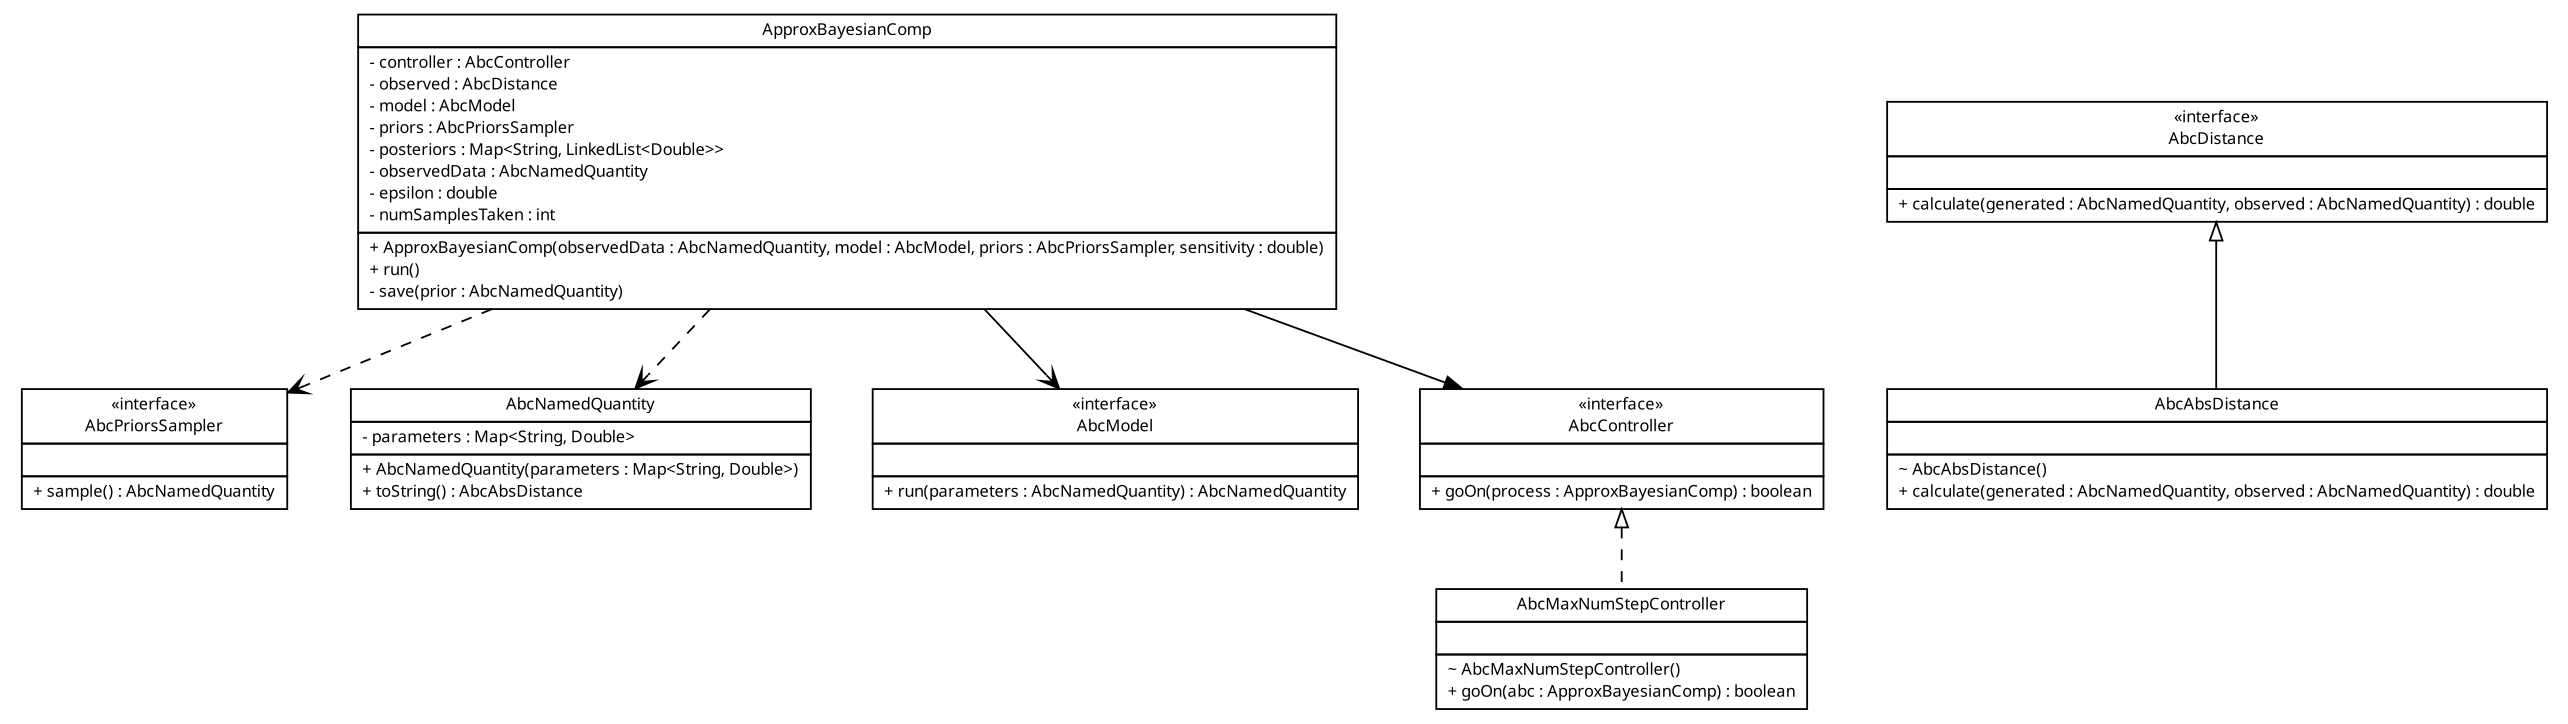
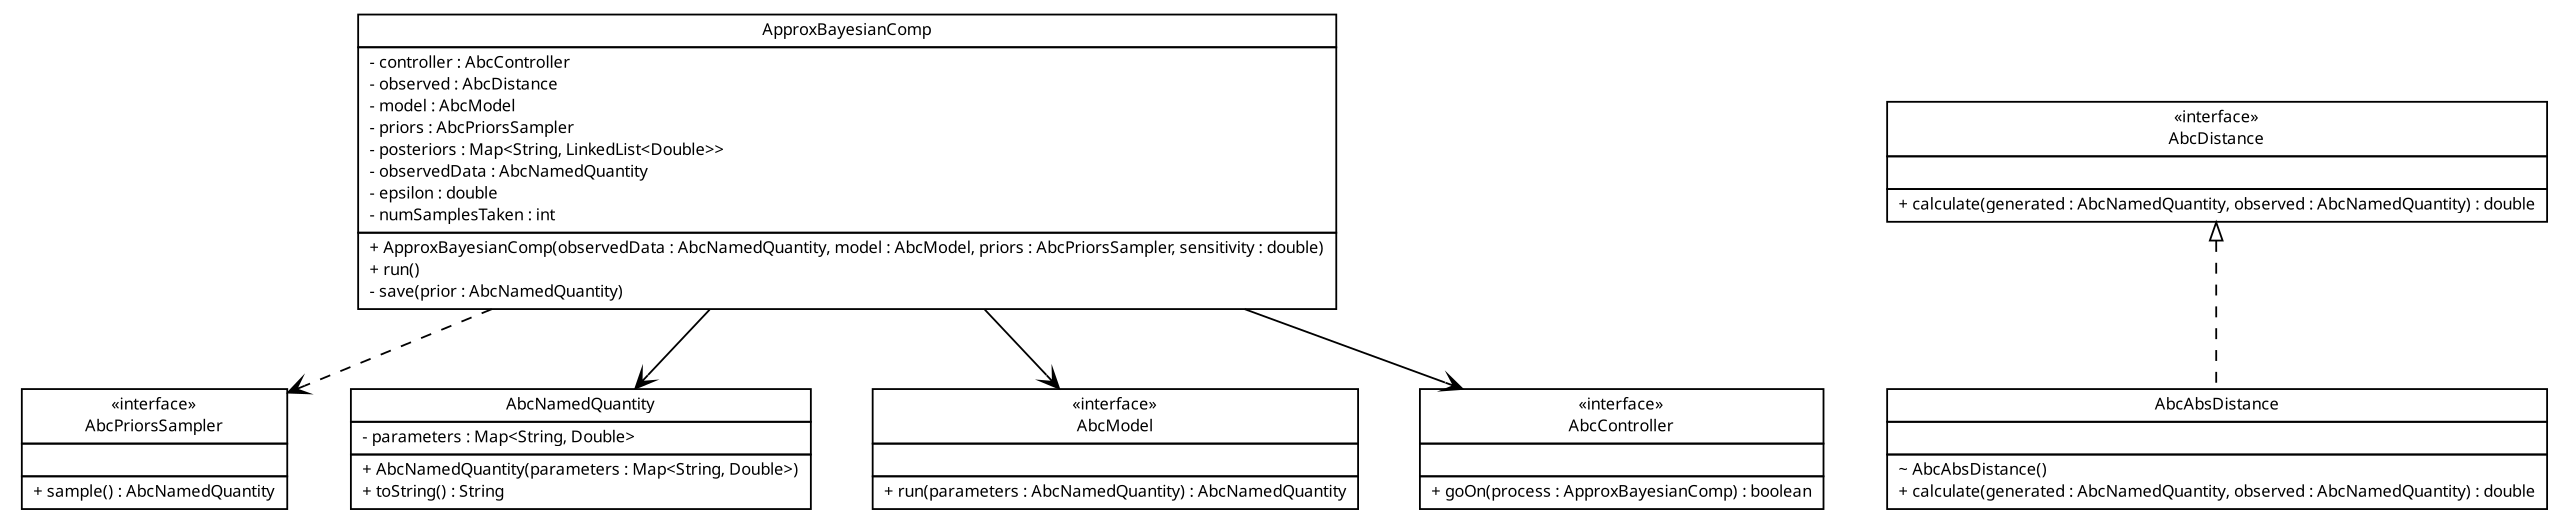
(2216, 315) -> (2216, 315)
(679, 342) -> (679, 342)
(1345, 346) -> (1345, 346)
(474, 492) -> (434, 492)
(1622, 649) -> none
